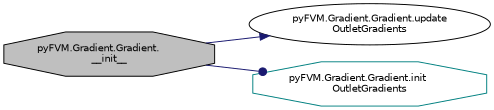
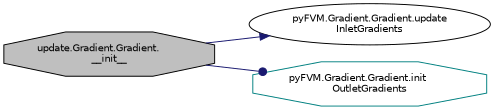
(370, 24) -> (370, 24)
(109, 54) -> (109, 54)
